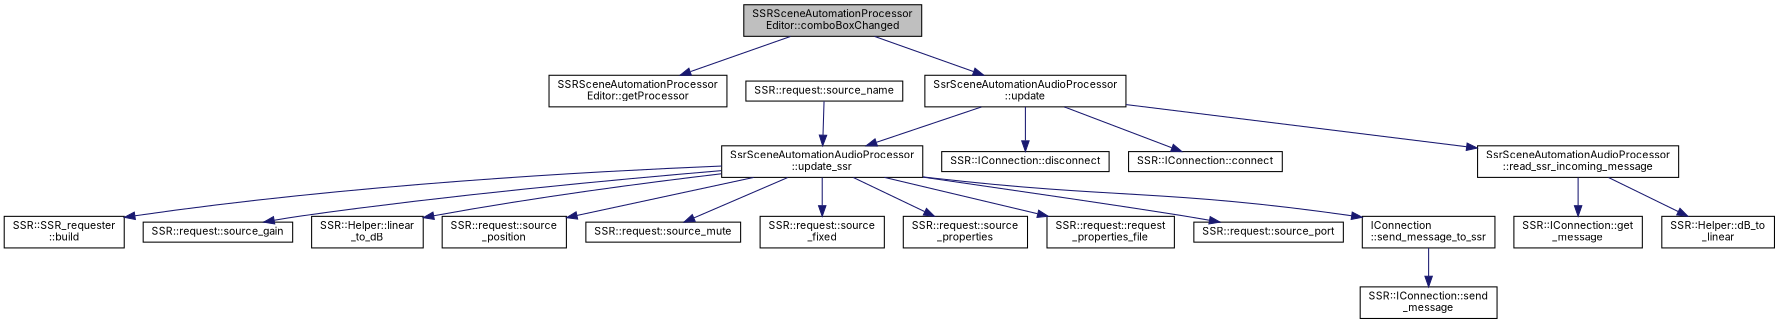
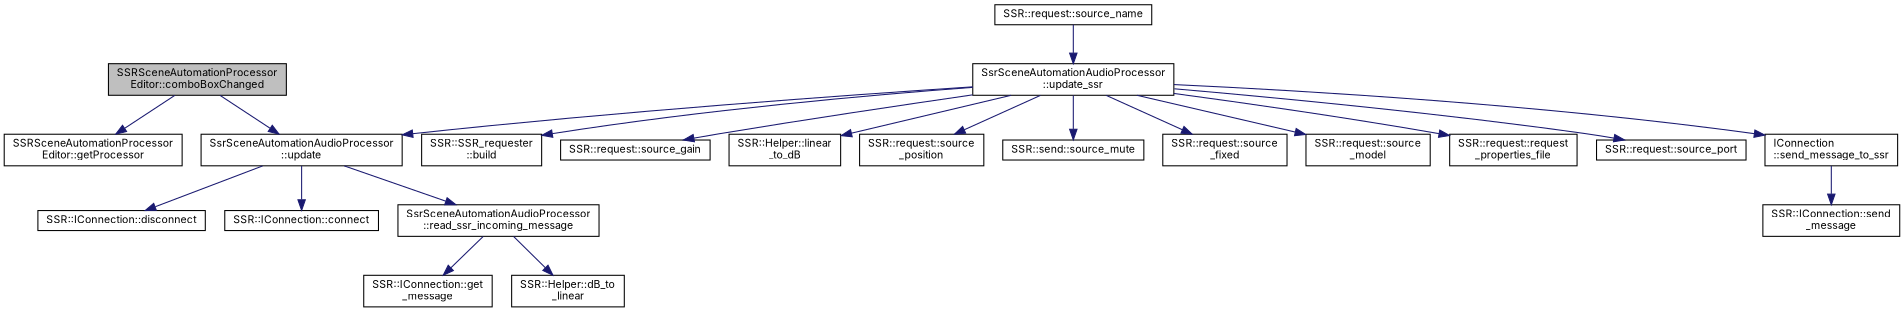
(929, 125) -> (693, 108)
(663, 232) -> (1073, 150)
(965, 232) -> (1368, 150)
